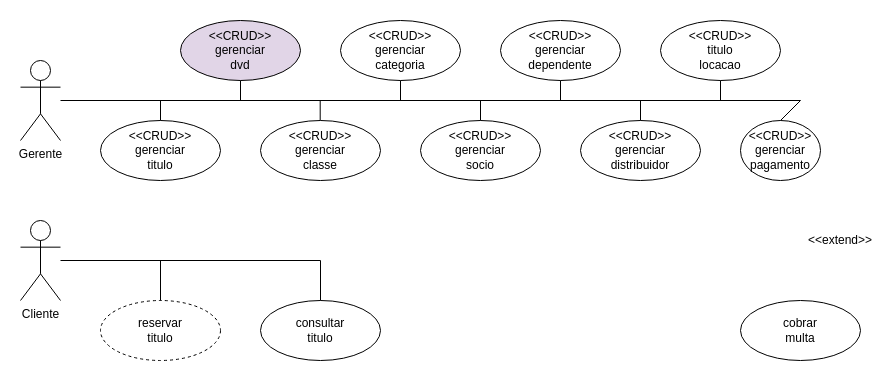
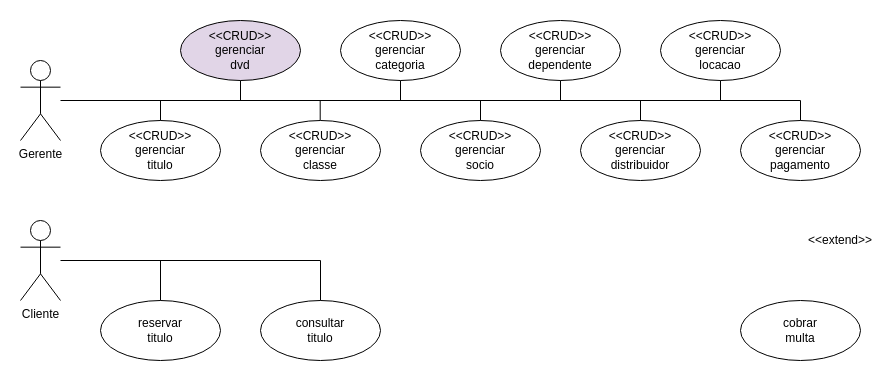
(721, 51) -> (721, 51)
(781, 151) -> (801, 151)
(161, 331) -> (161, 331)
